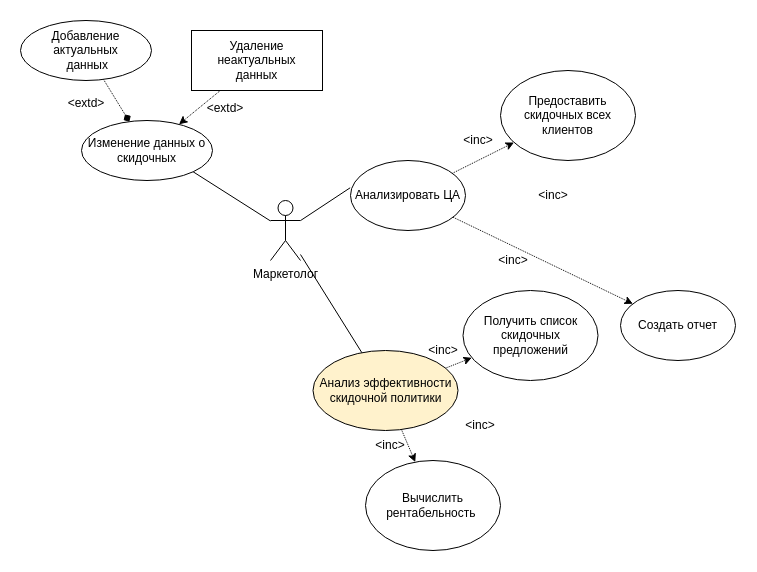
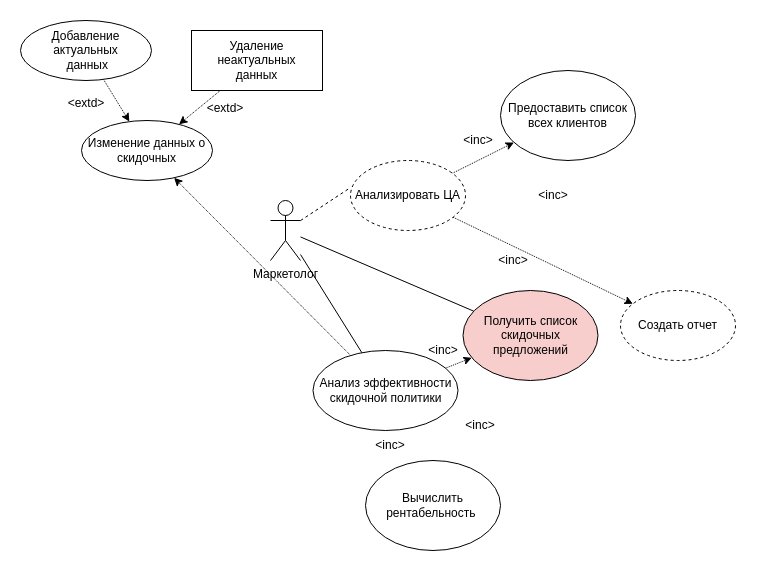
(125, 114) -> (125, 114)
(568, 116) -> (568, 116)
(231, 196) -> (387, 274)
(408, 196) -> (408, 196)
(326, 204) -> (326, 204)
(678, 326) -> (678, 326)
(531, 336) -> (531, 336)
(386, 391) -> (386, 391)
(407, 443) -> (219, 223)
